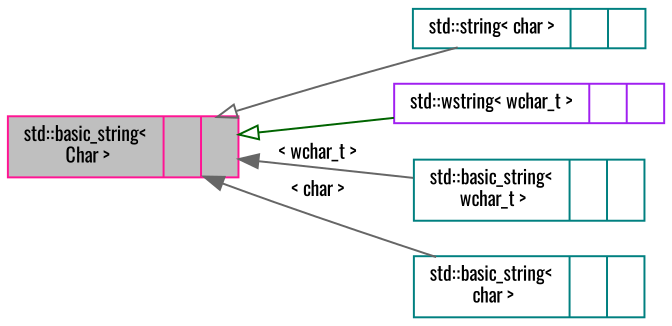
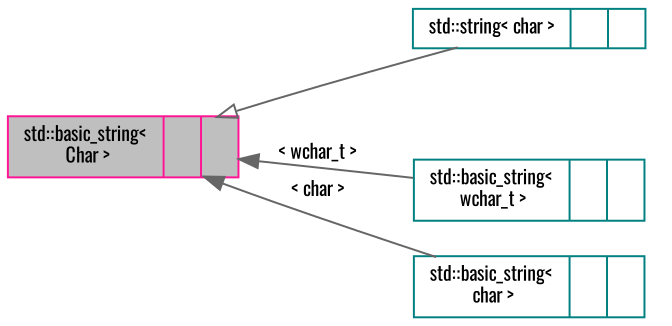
(529, 103) -> none
